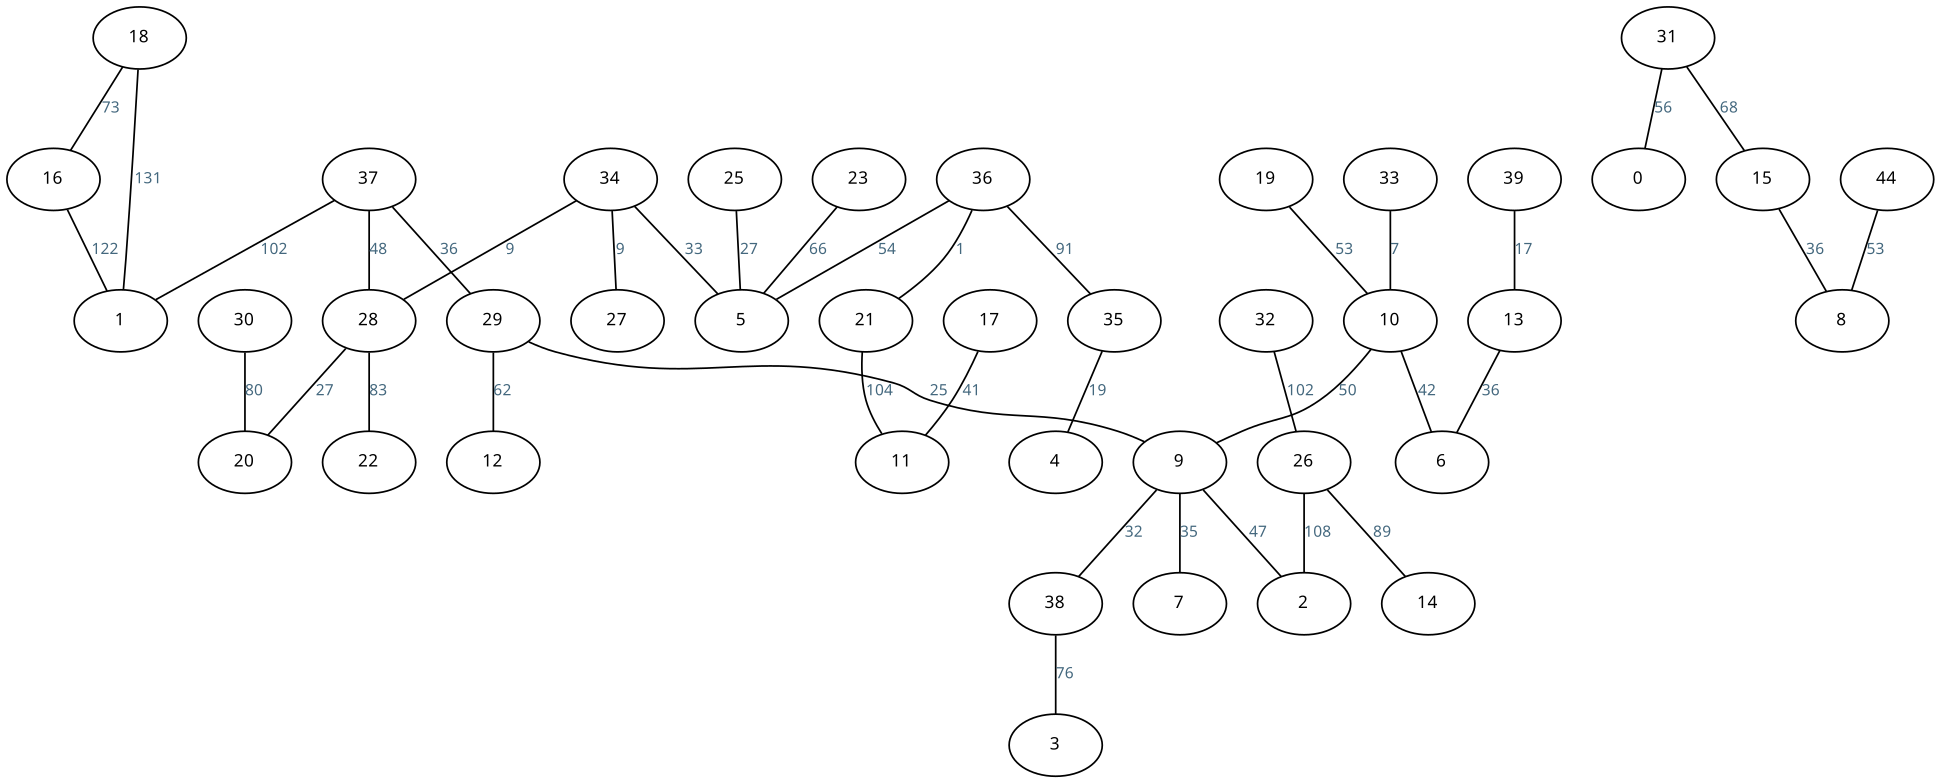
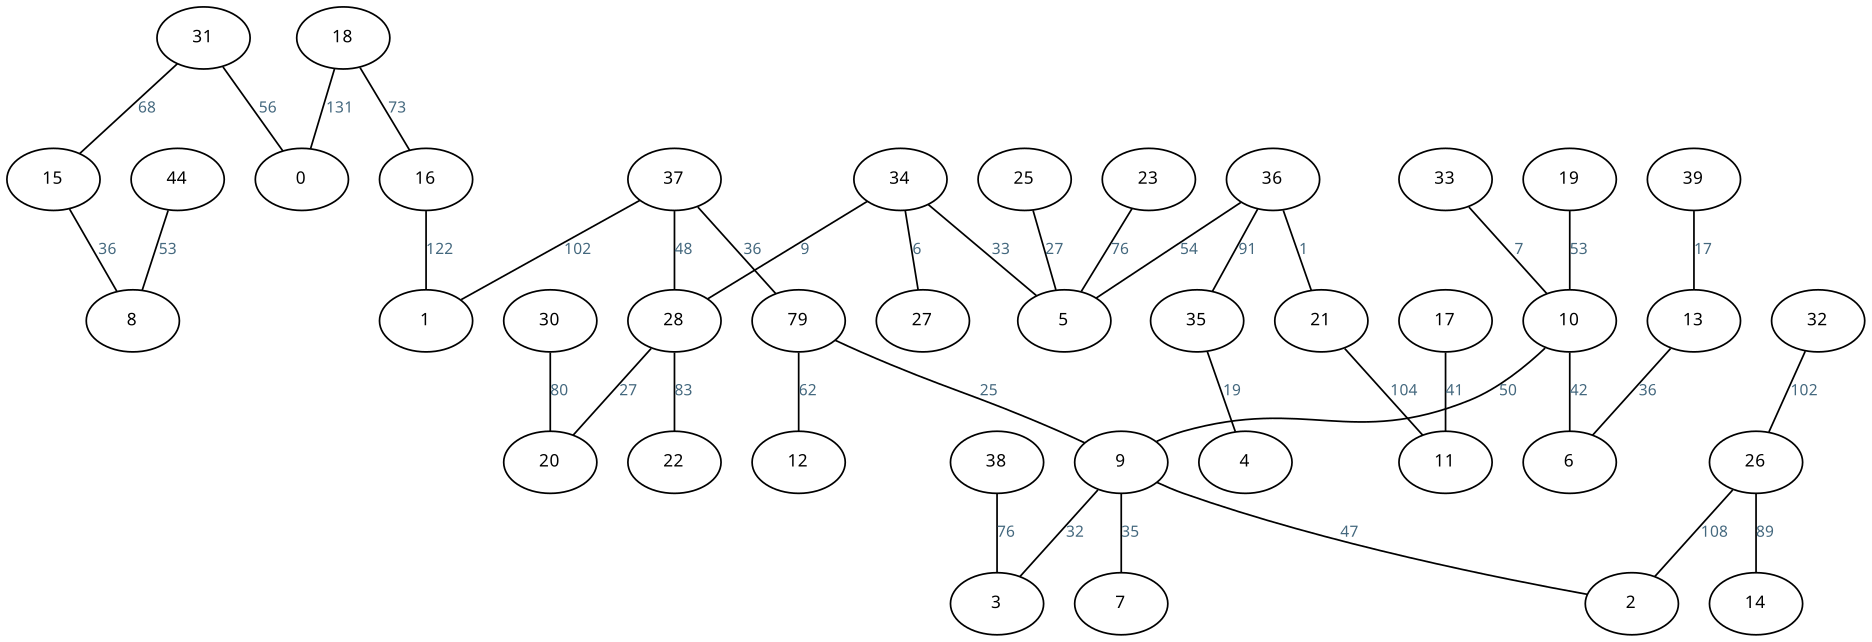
(131, 180) -> (323, 109)
(621, 250) -> (918, 250)
(819, 250) -> (1120, 250)
(493, 321) -> (799, 321)
(1118, 533) -> (1059, 533)
